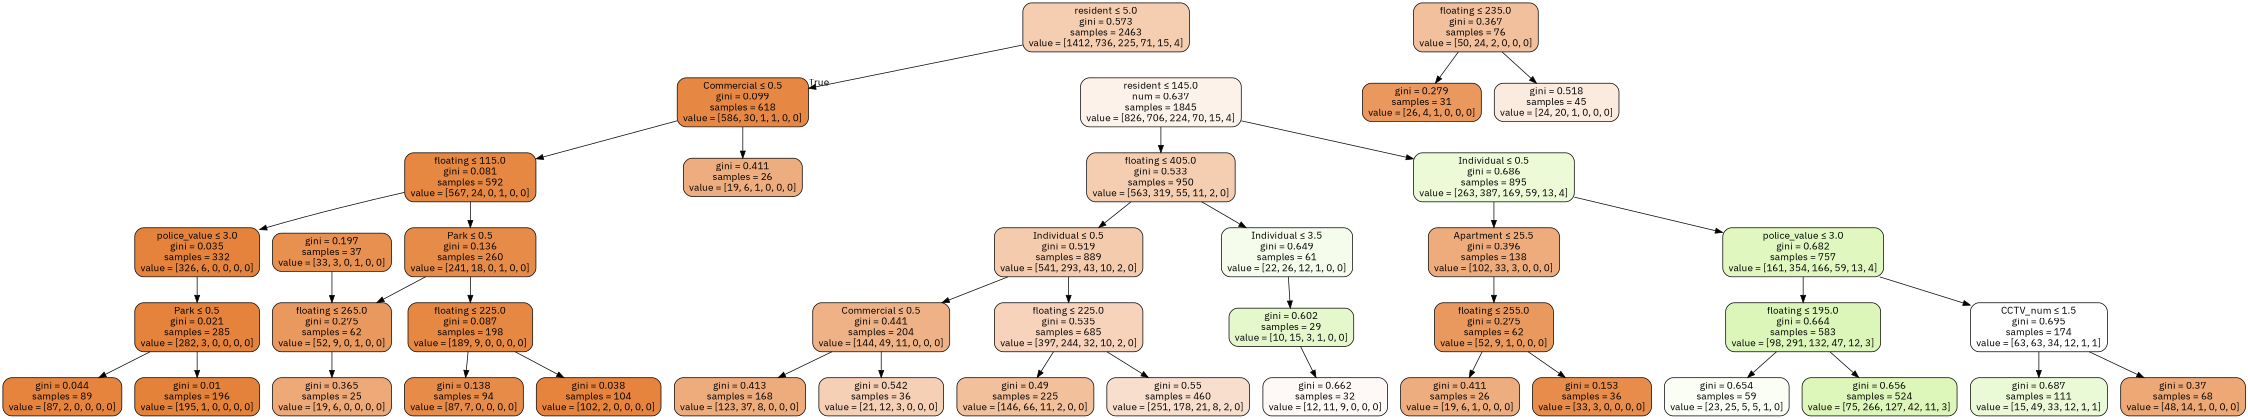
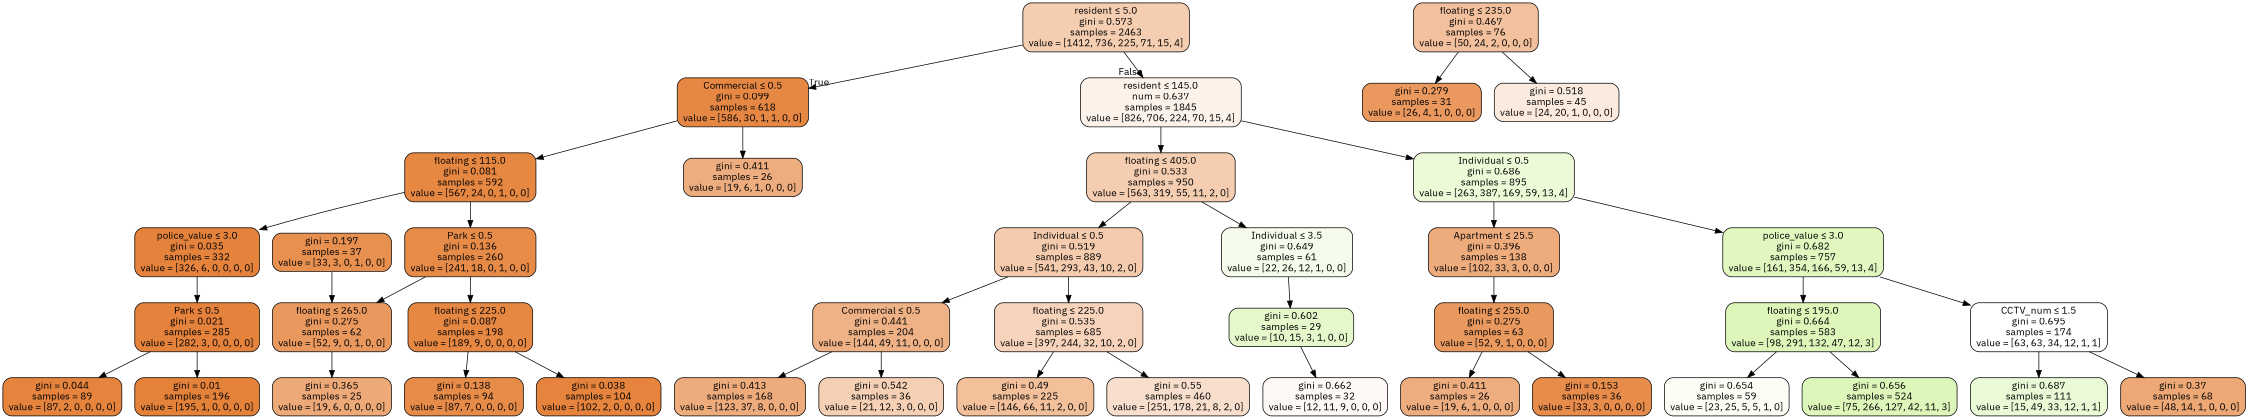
(1476, 22) -> (1476, 22)
none -> (1131, 62)
(1494, 332) -> (1494, 332)
